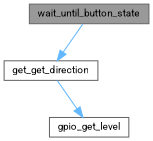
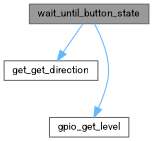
(67, 95) -> (108, 65)
